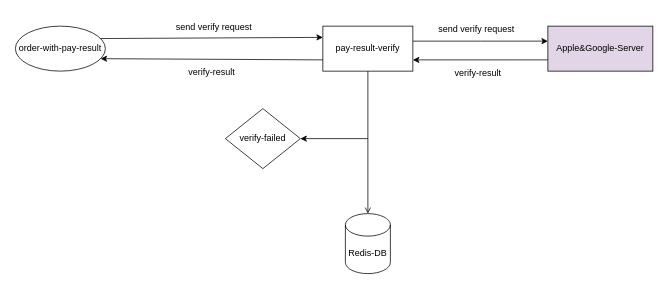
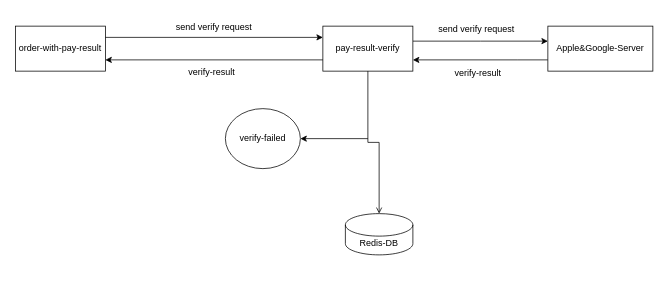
(60, 48) -> (60, 48)
(600, 48) -> (600, 48)
(263, 138) -> (263, 138)
(368, 243) -> (379, 234)
